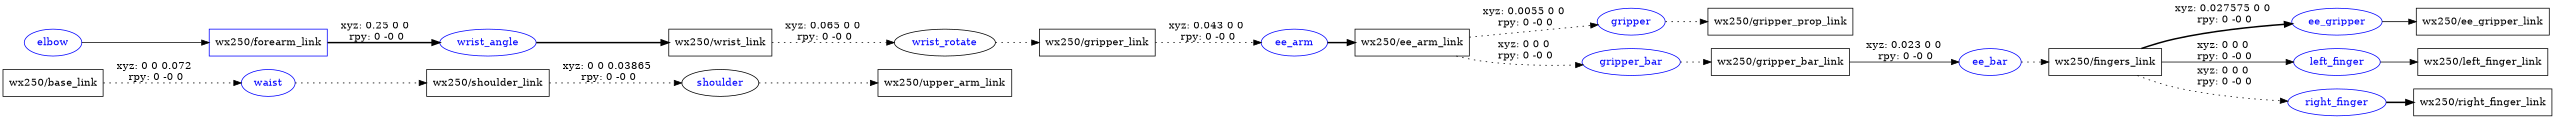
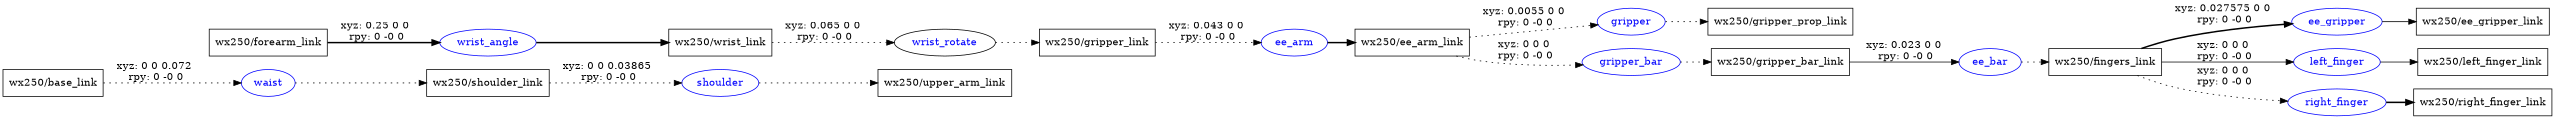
(53, 43) -> none
(268, 43) -> (268, 43)
(720, 83) -> (720, 83)
